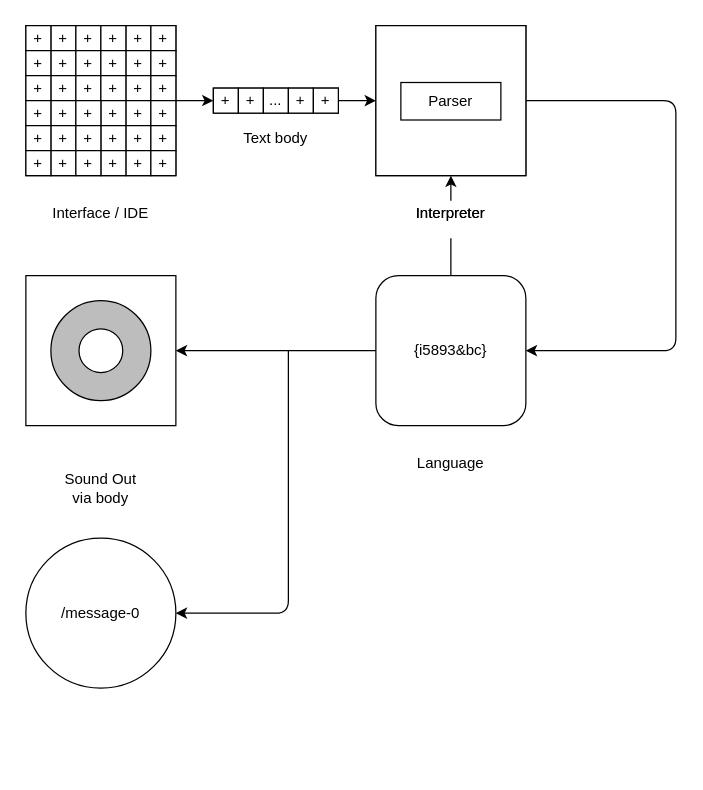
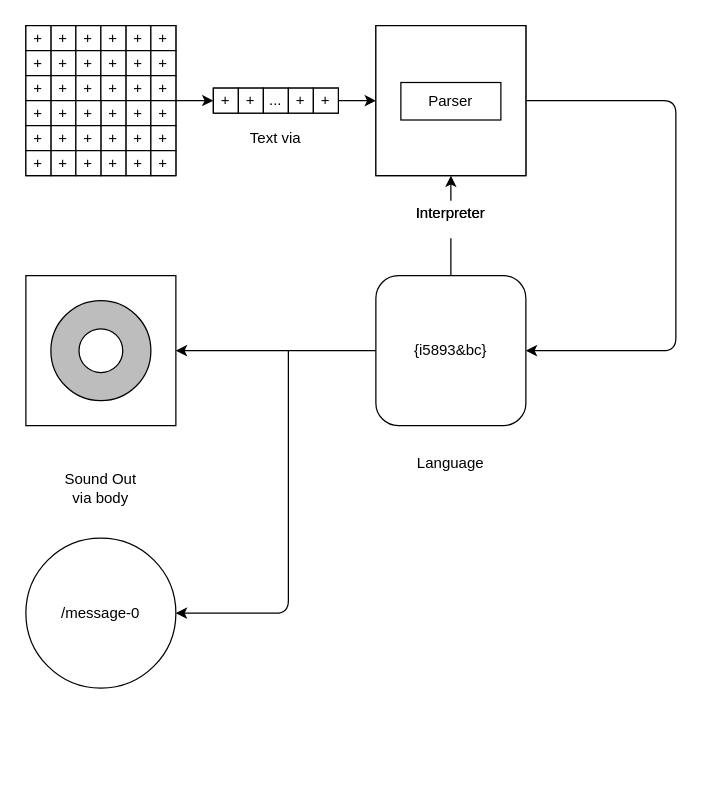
(276, 138) -> (276, 138)
(101, 213) -> none
